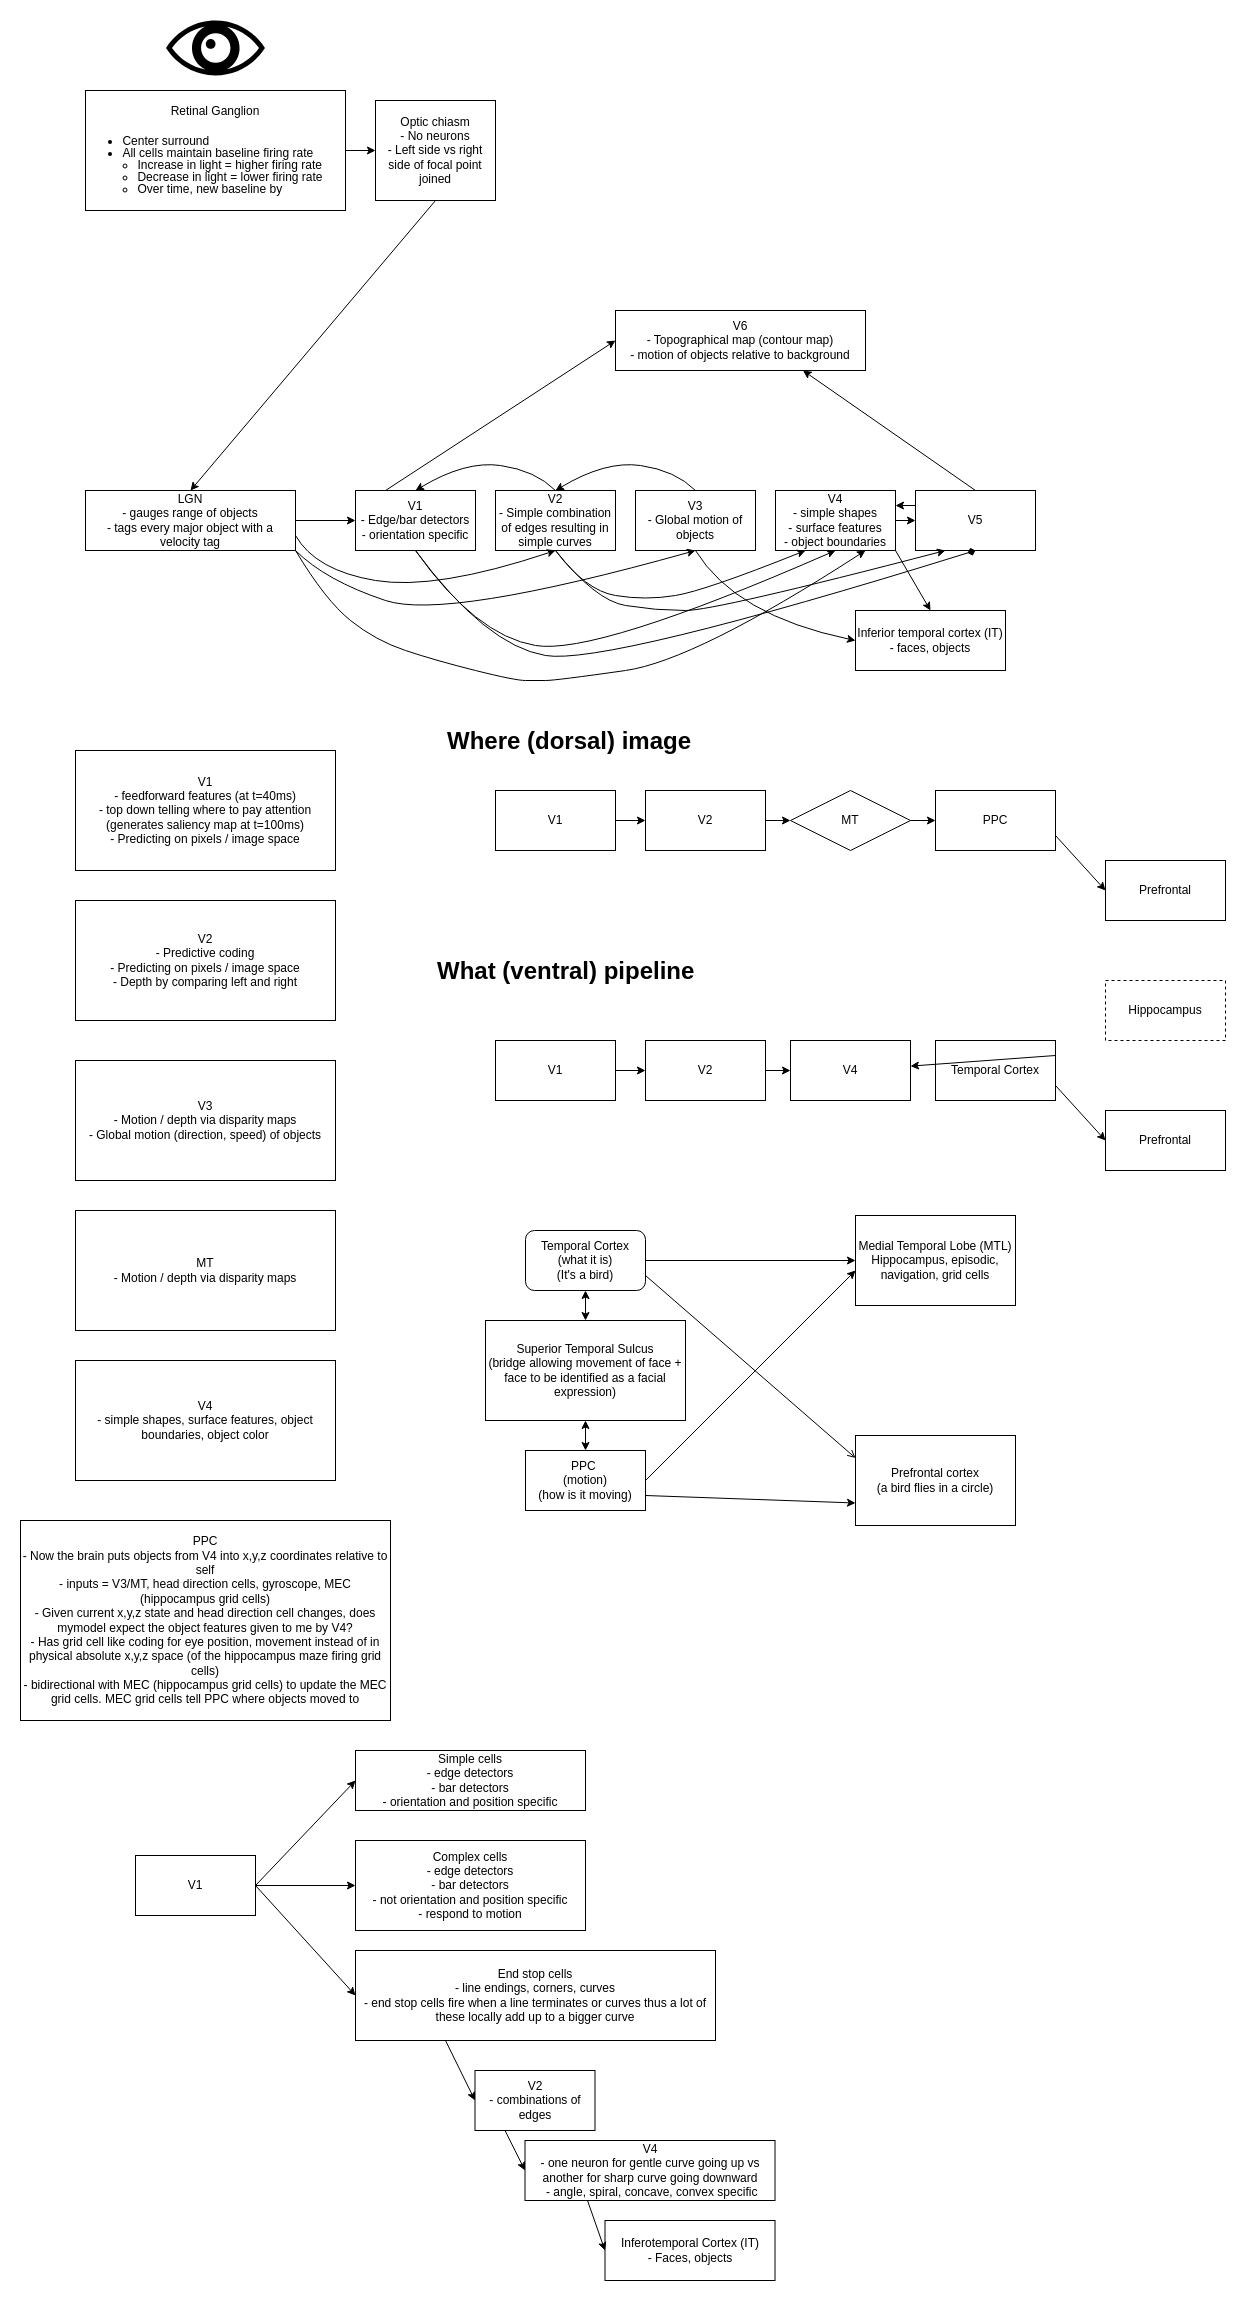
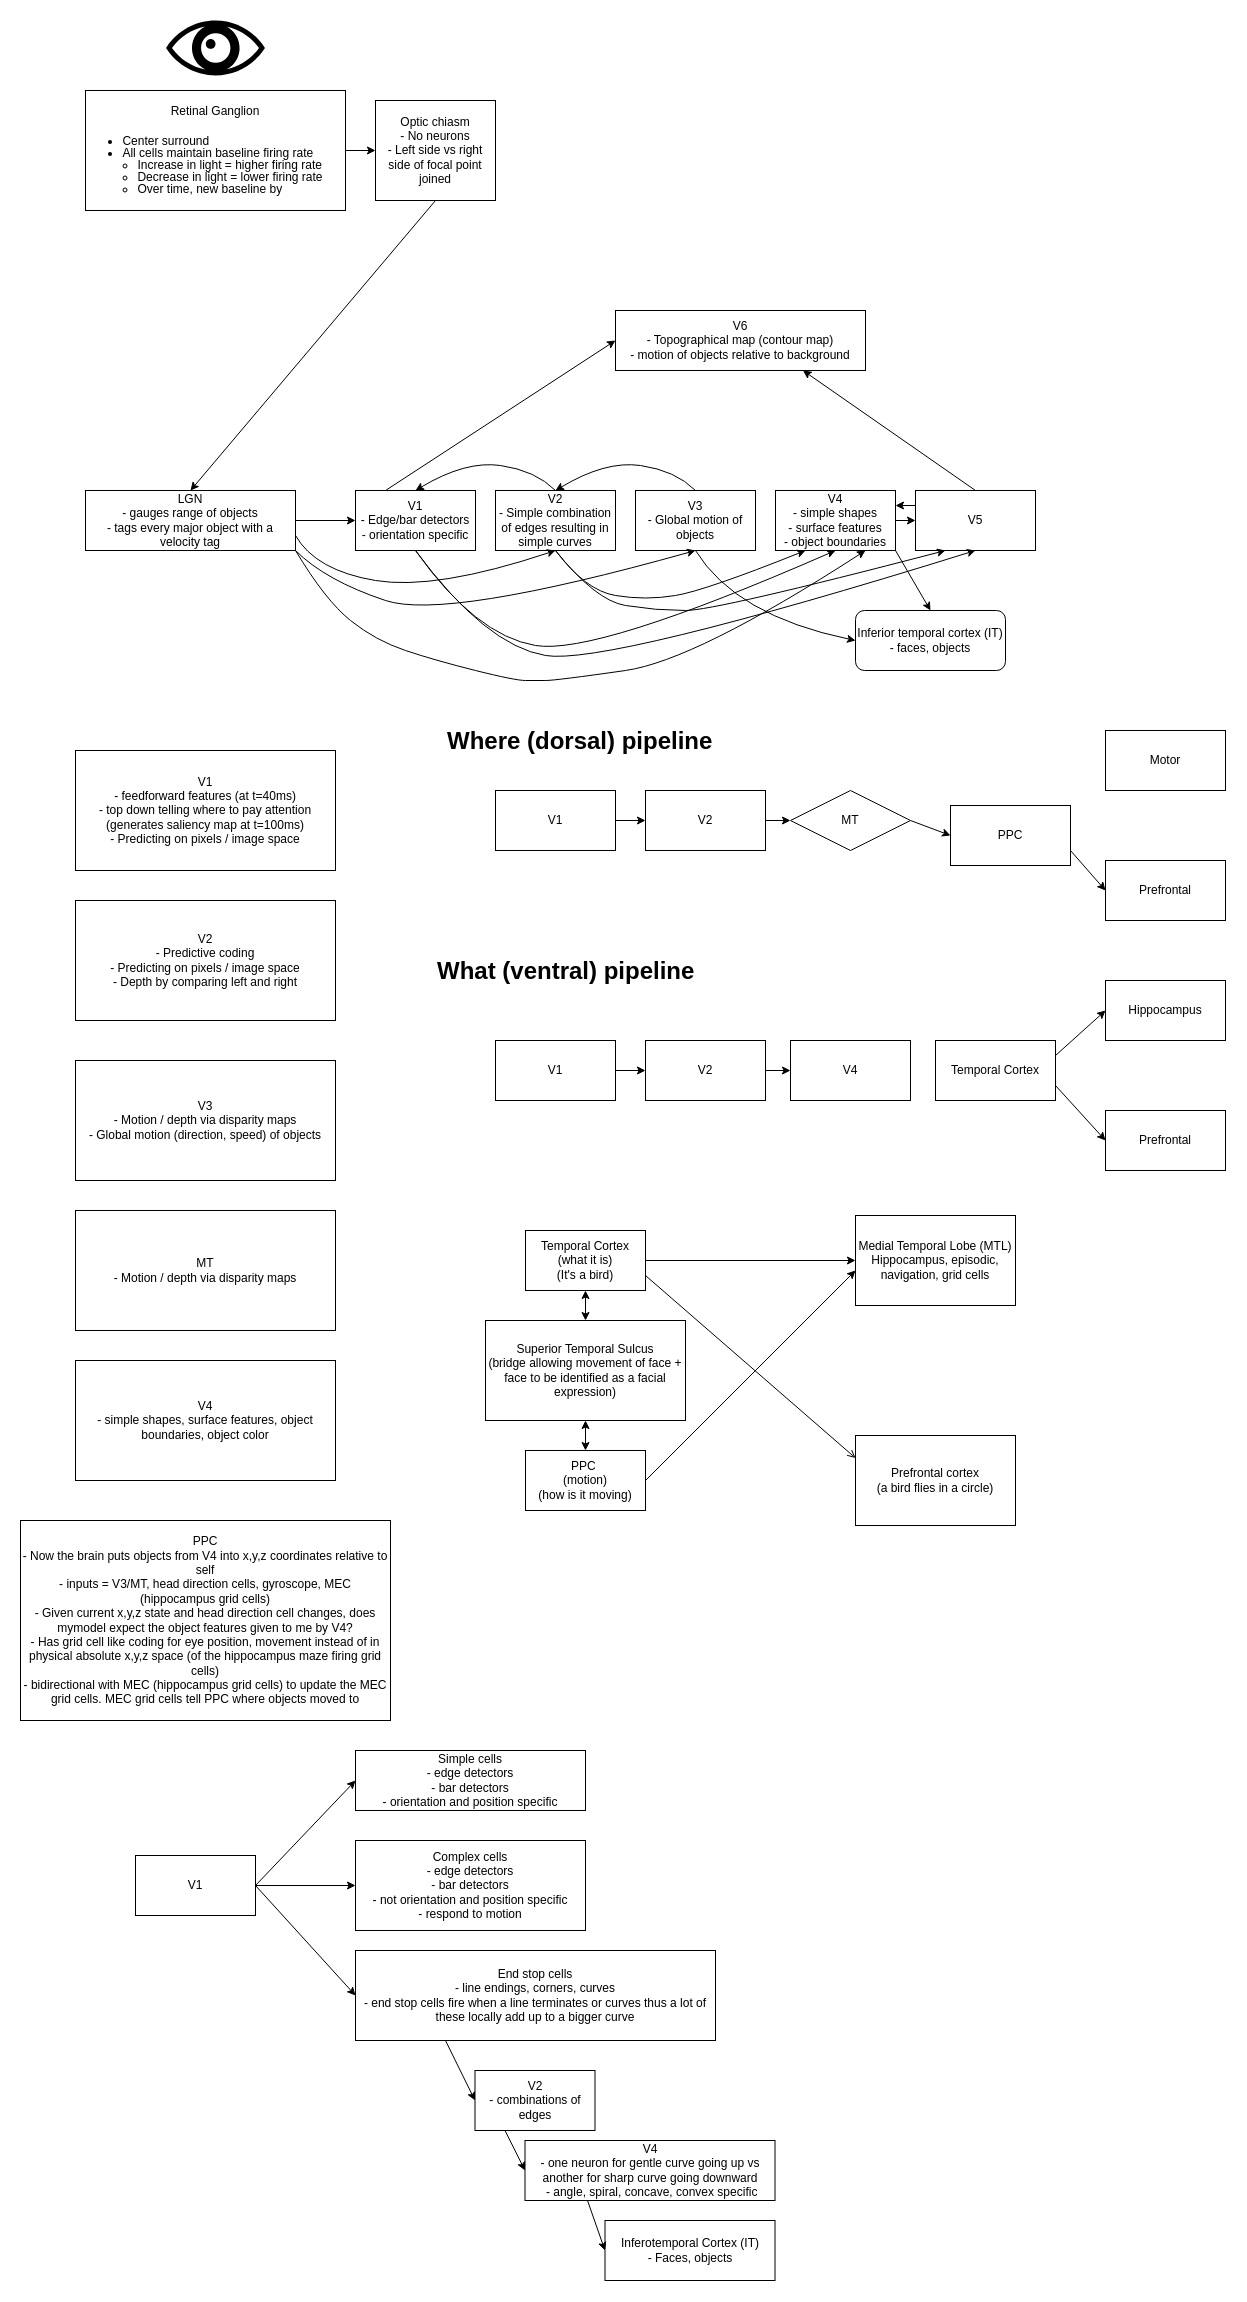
(967, 553) -> (967, 553)
(931, 641) -> (931, 641)
(508, 735) -> (515, 735)
none -> (1166, 761)
(996, 821) -> (1011, 836)
(1166, 1011) -> (1166, 1011)
(987, 1061) -> (1078, 1035)
(586, 1261) -> (586, 1261)
(747, 1499) -> none
